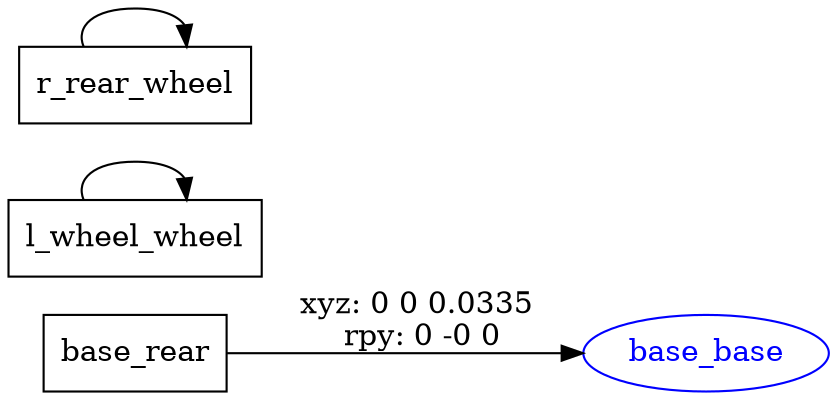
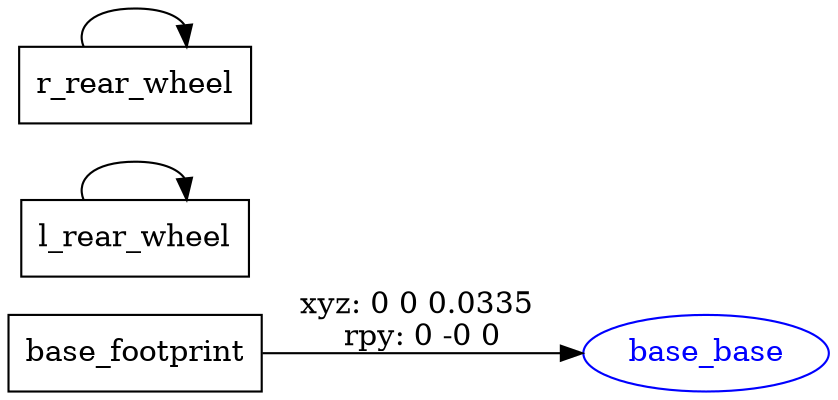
(135, 238) -> (135, 238)
(135, 353) -> (135, 353)
